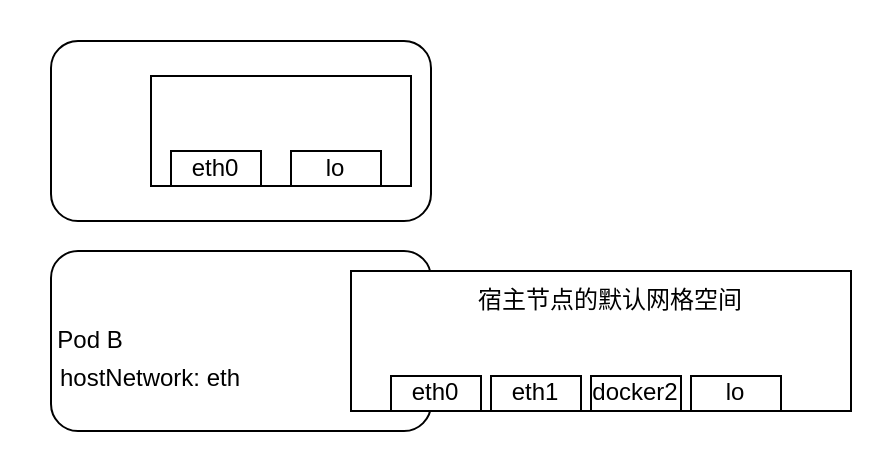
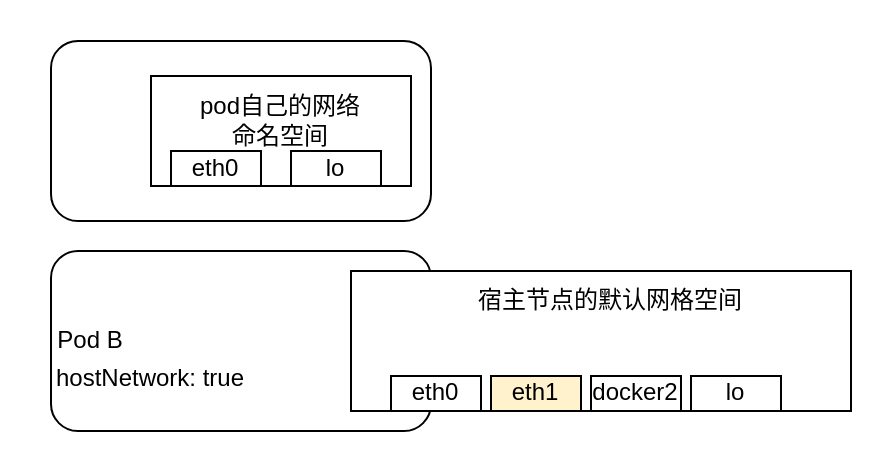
none -> (281, 121)
(151, 379) -> (151, 379)
(536, 394) -> (536, 394)
